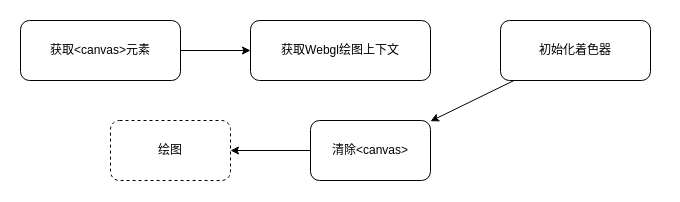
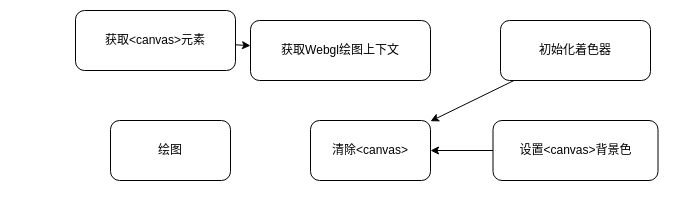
(101, 51) -> (156, 41)
(171, 151) -> (171, 151)
(274, 151) -> none
none -> (465, 151)
none -> (576, 151)
